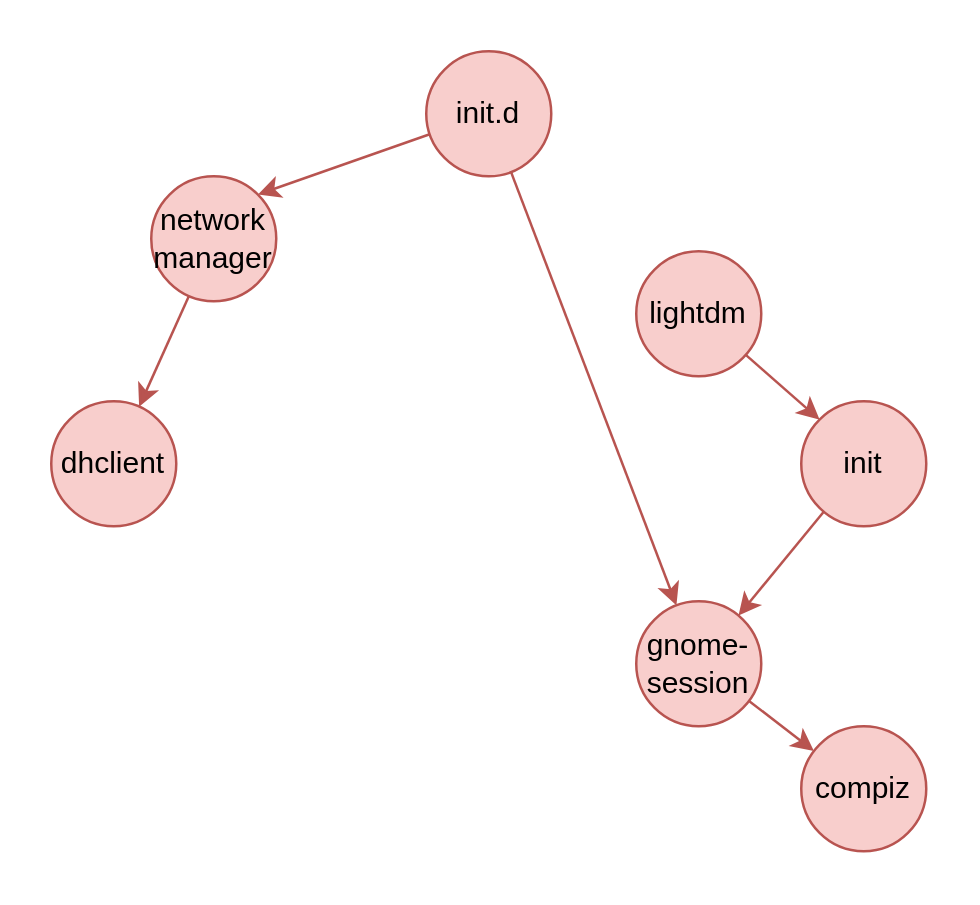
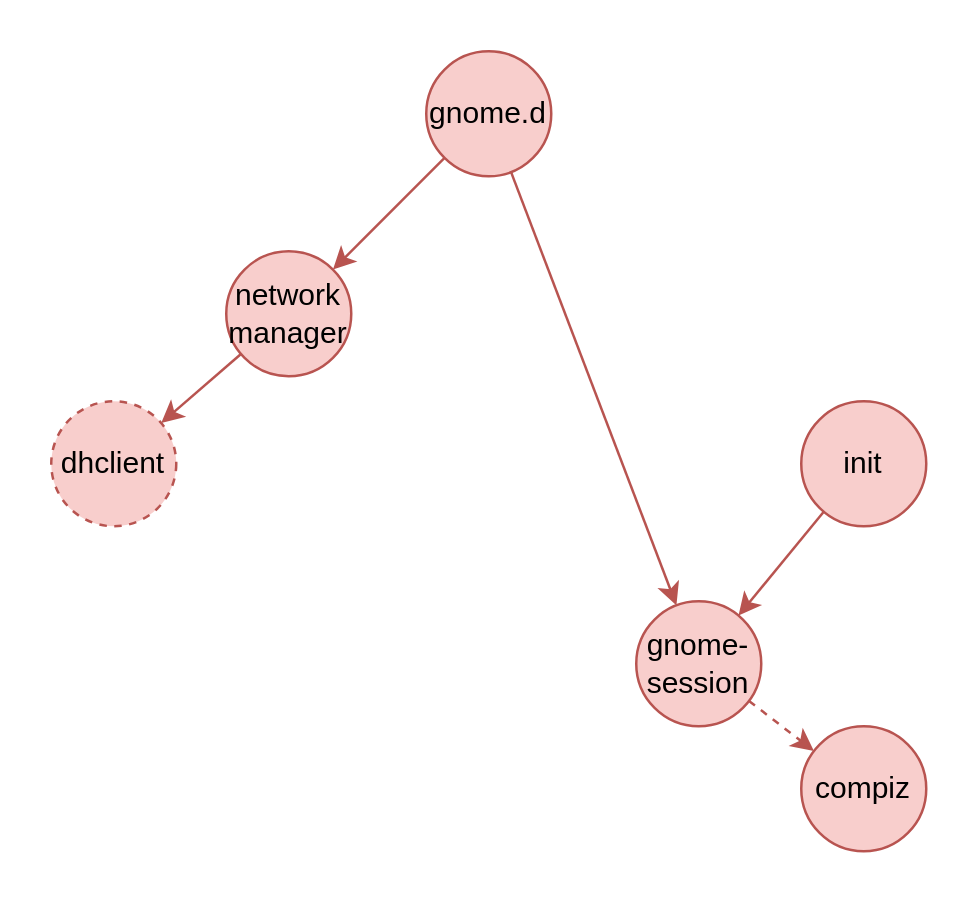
(489, 114) -> (489, 114)
(214, 239) -> (289, 314)
(699, 314) -> none
(777, 382) -> none
(114, 464) -> (114, 464)
(774, 720) -> (774, 720)
